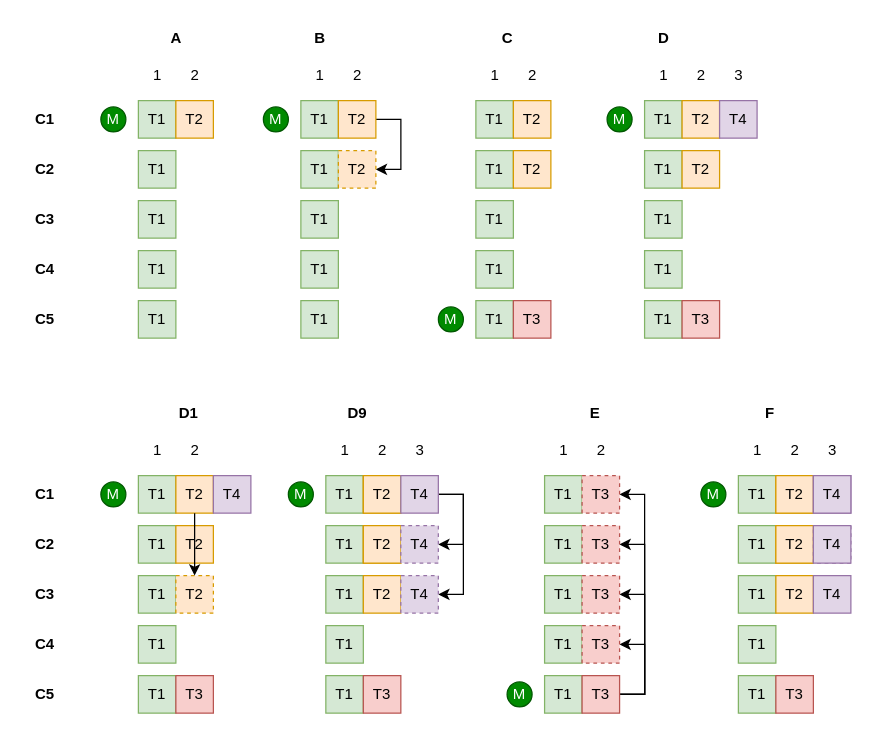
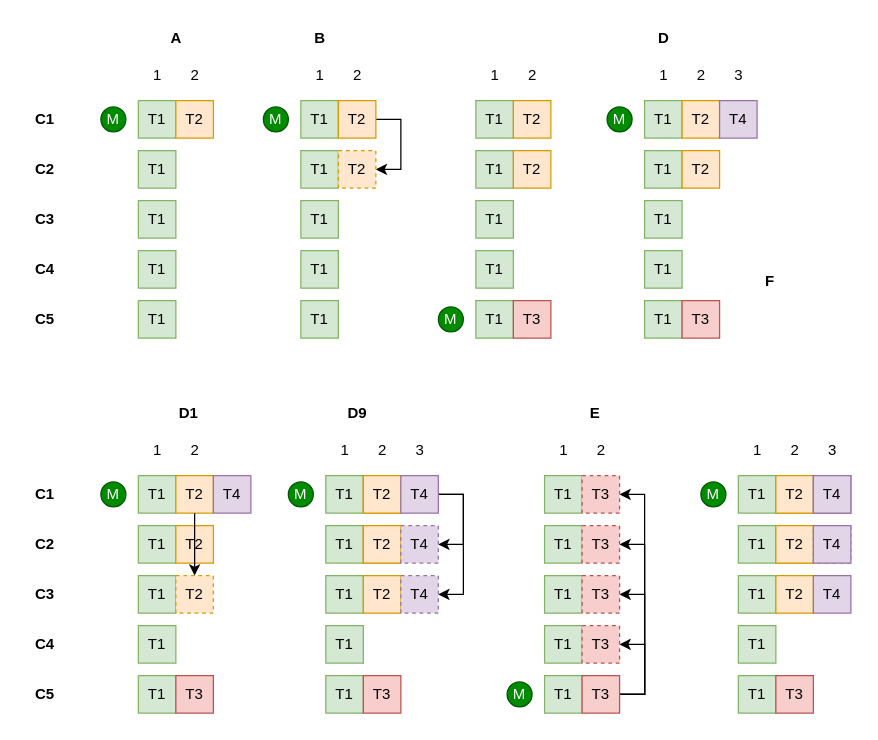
(507, 38) -> none
(769, 413) -> (769, 282)
